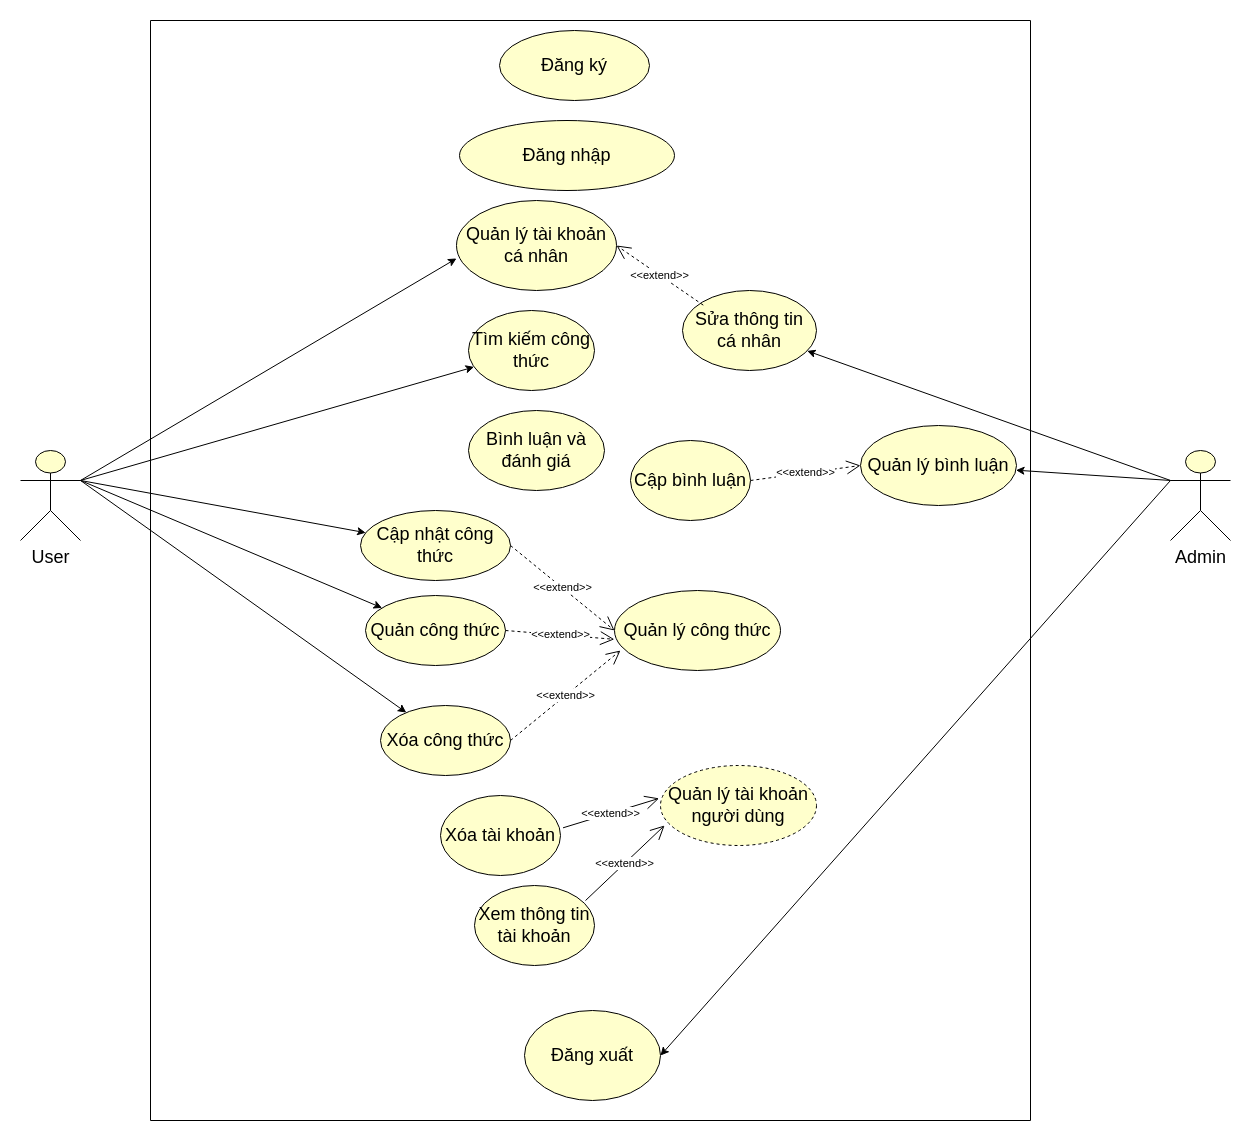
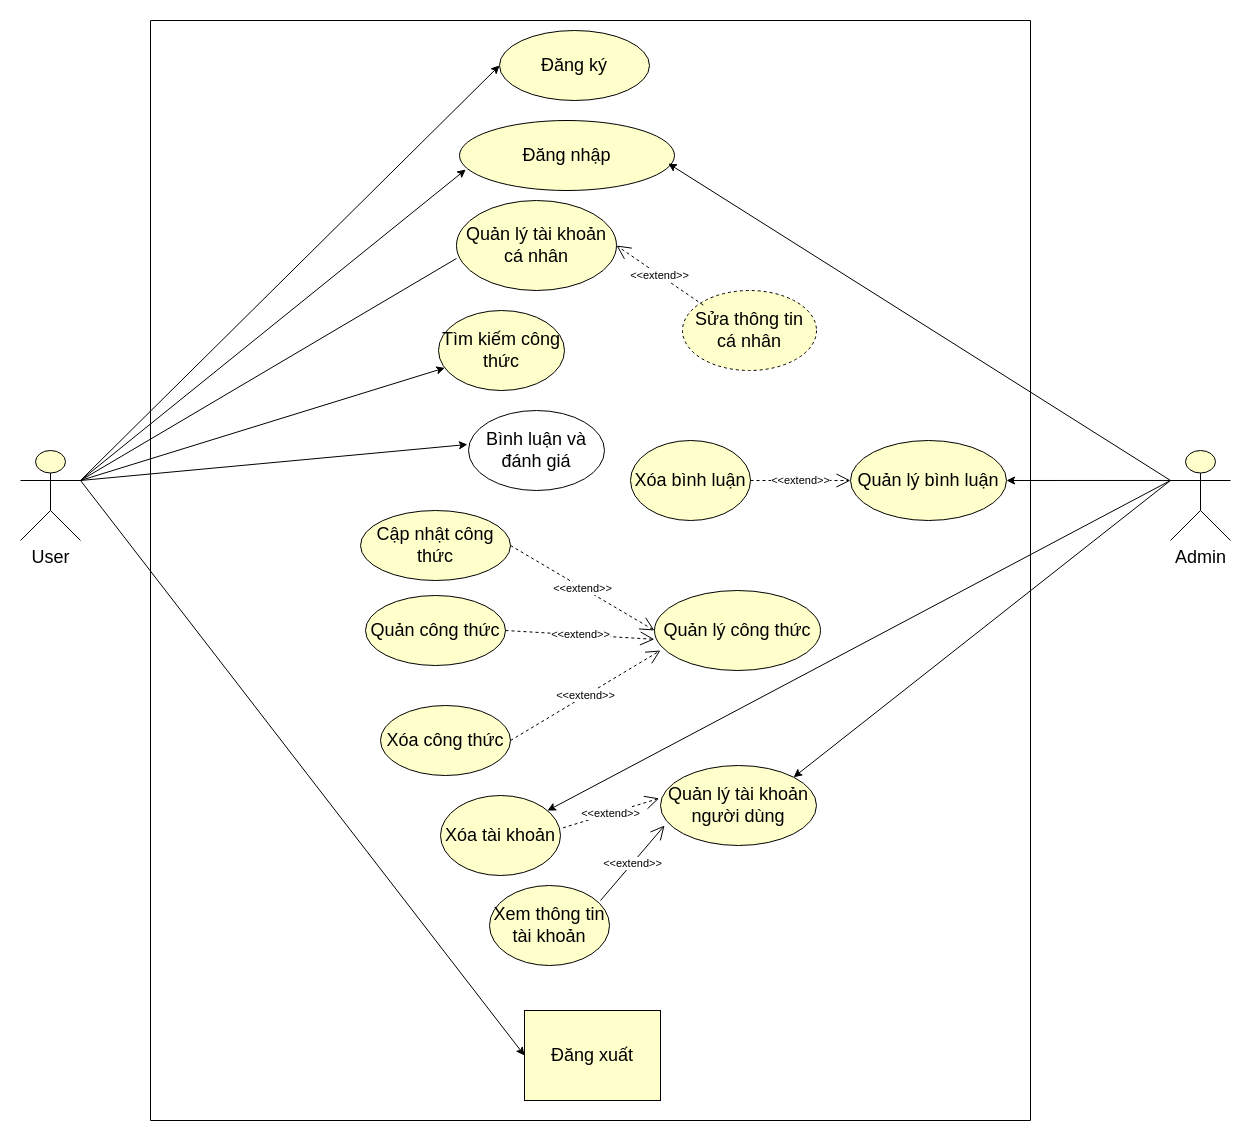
(450, 262) -> (452, 261)
none -> (296, 267)
none -> (920, 322)
(750, 331) -> (750, 331)
(532, 351) -> (502, 351)
(989, 416) -> (979, 631)
(537, 451) -> (537, 451)
(939, 466) -> (929, 481)
(691, 481) -> (691, 481)
(223, 507) -> (276, 323)
(232, 545) -> (302, 768)
(244, 597) -> (274, 463)
(698, 631) -> (738, 631)
(917, 766) -> (856, 647)
(643, 803) -> (643, 803)
(739, 806) -> (739, 806)
(535, 926) -> (550, 926)
(593, 1056) -> (593, 1056)
